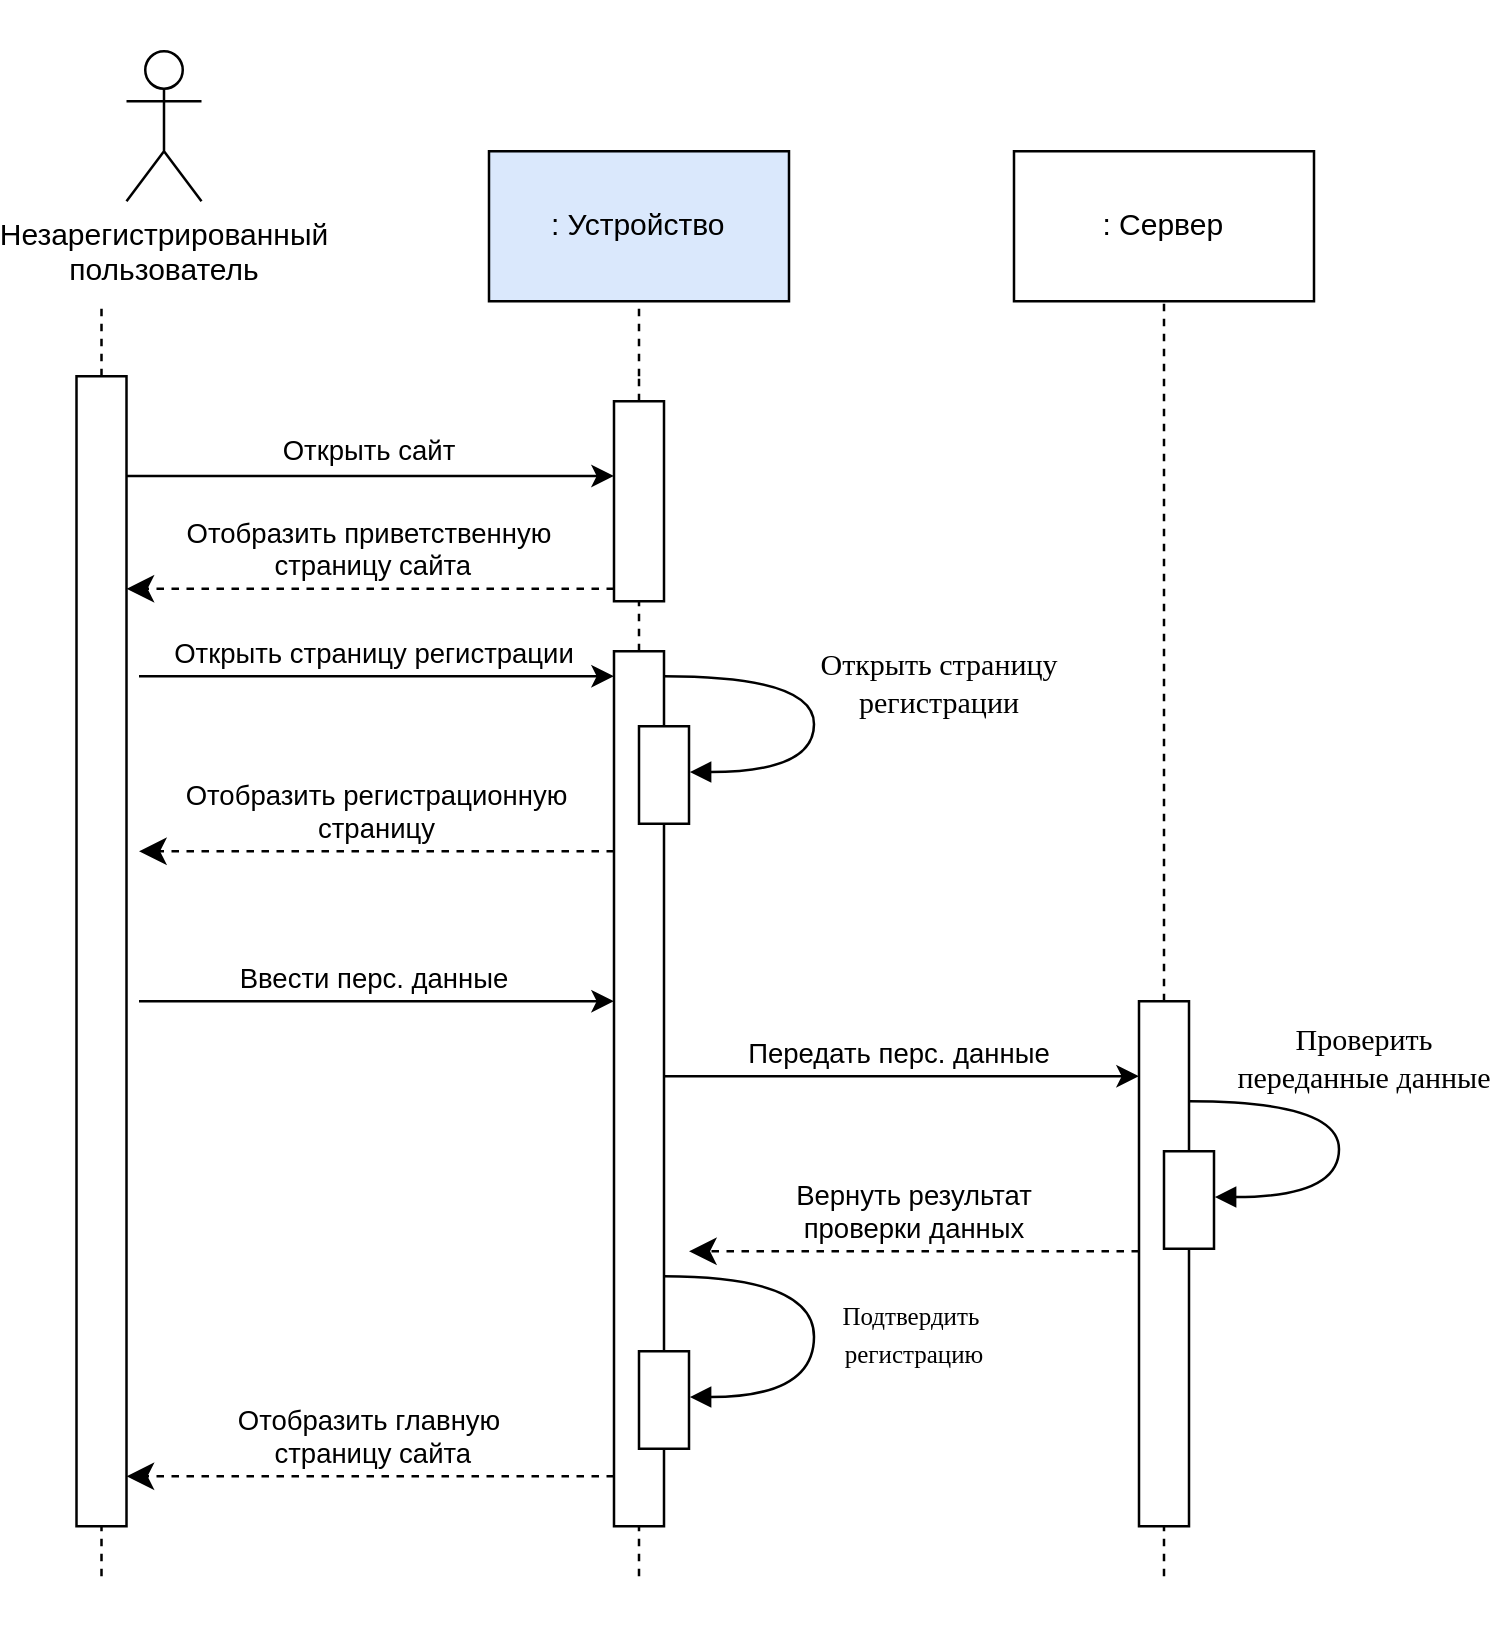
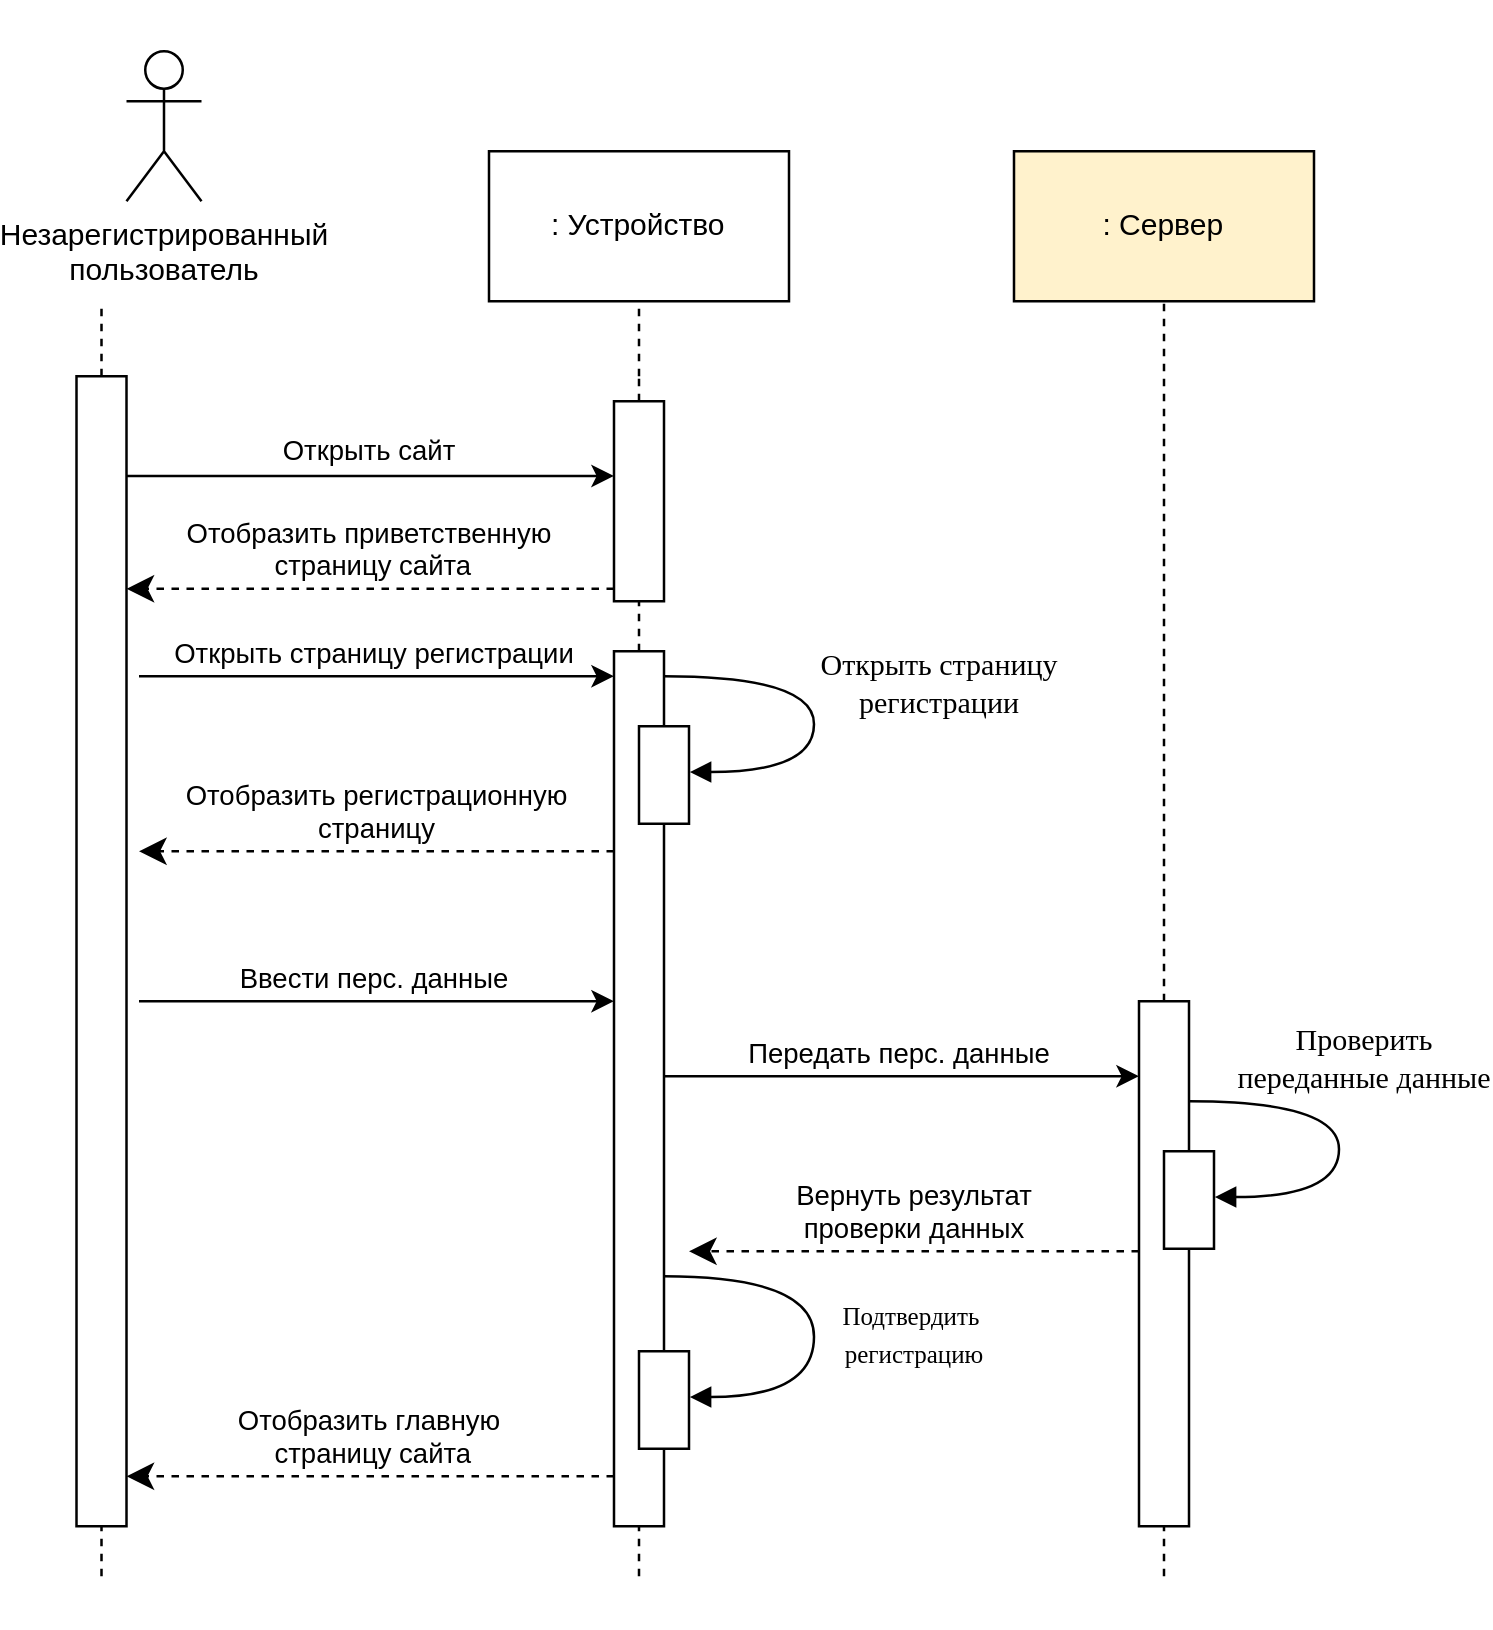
(639, 226) -> (639, 226)
(1164, 226) -> (1164, 226)
